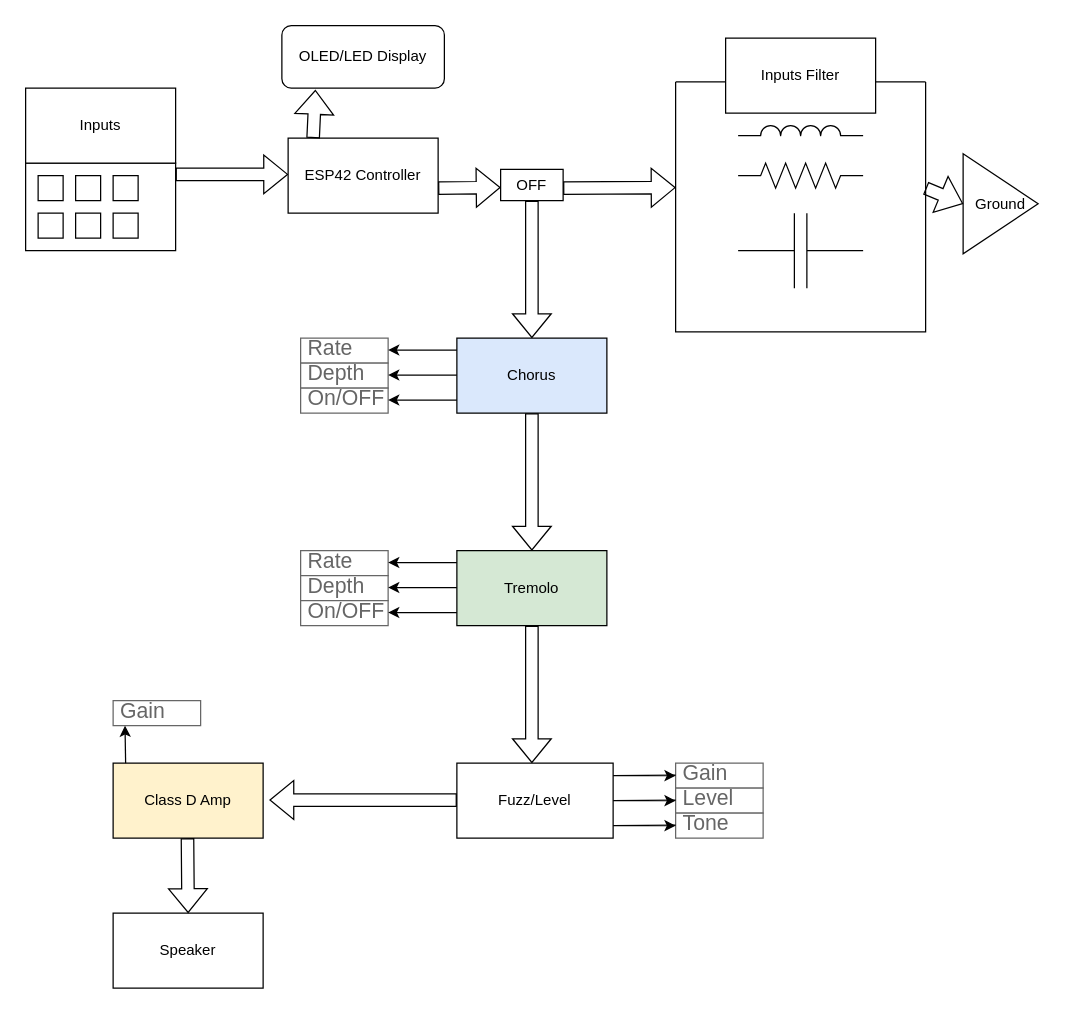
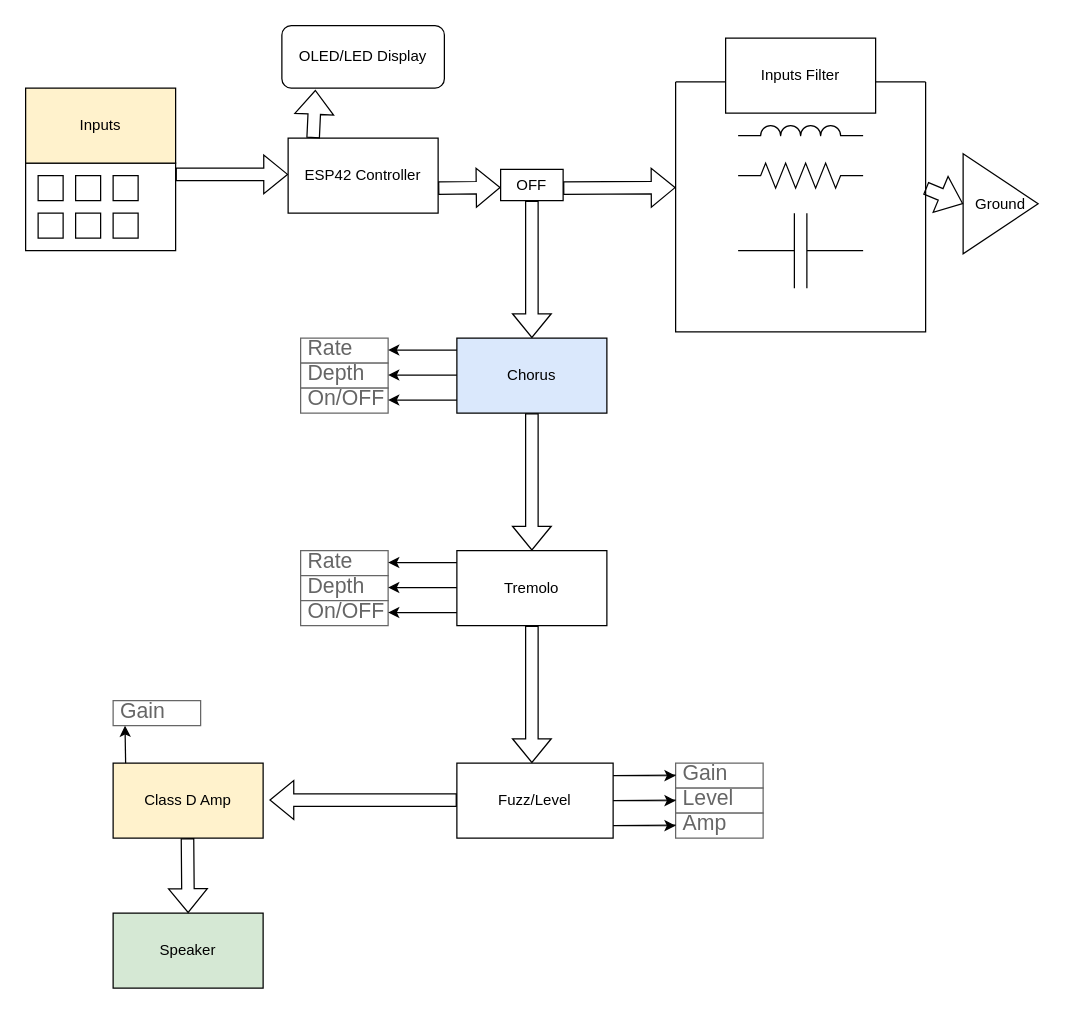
(101, 126) -> (101, 126)
(532, 588) -> (532, 588)
(707, 824) -> (701, 824)
(188, 951) -> (188, 951)
